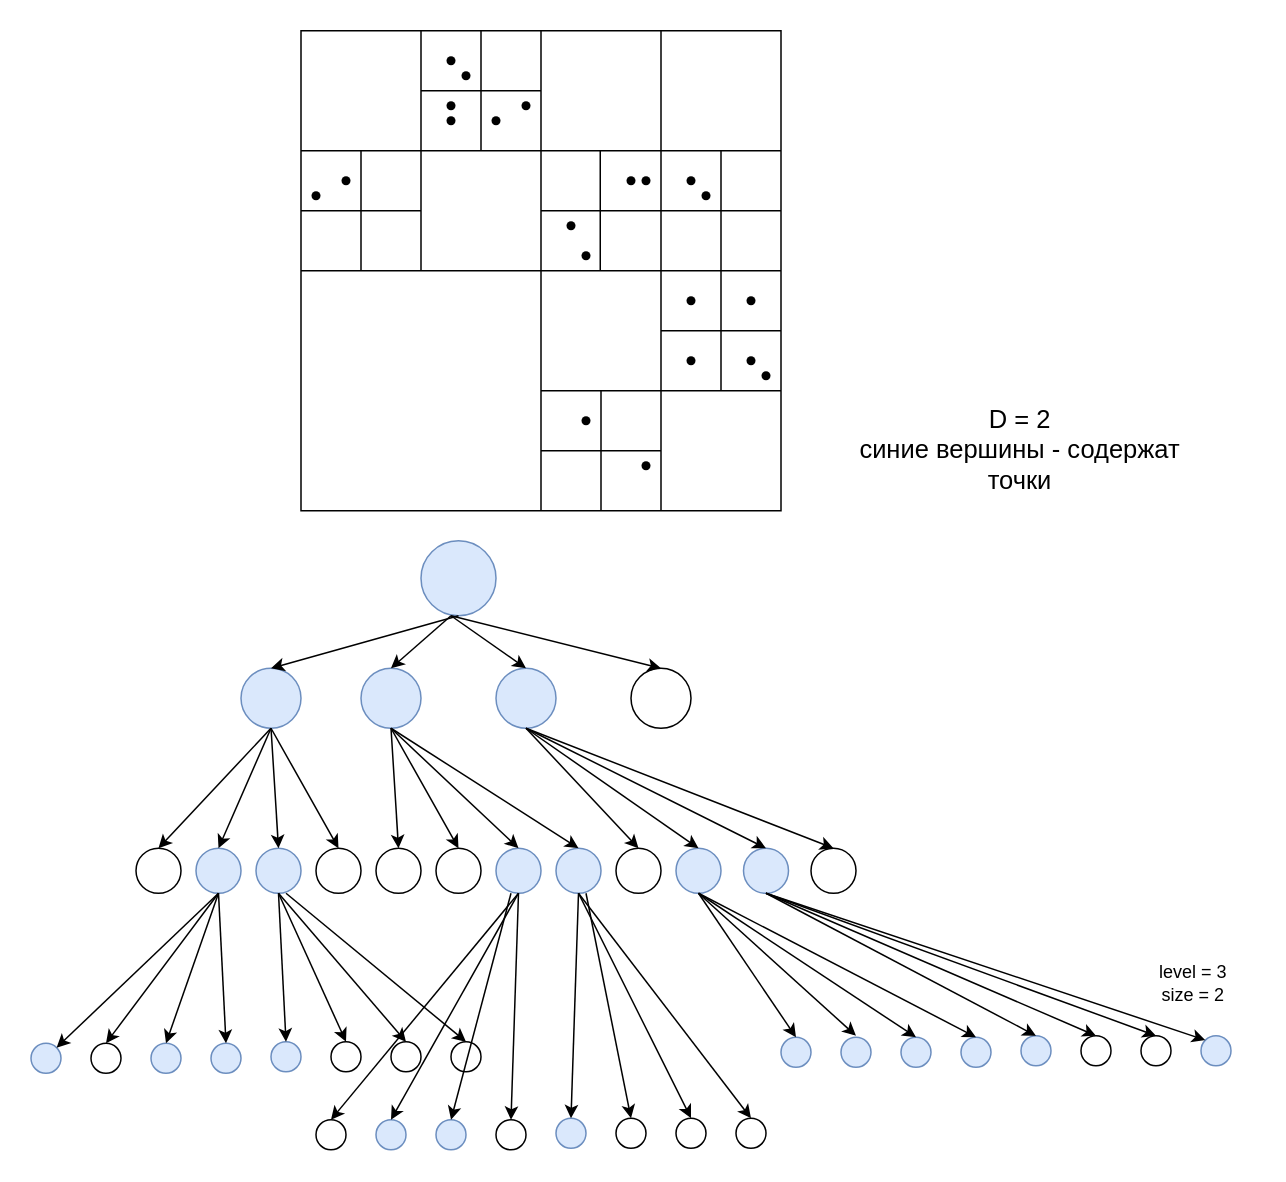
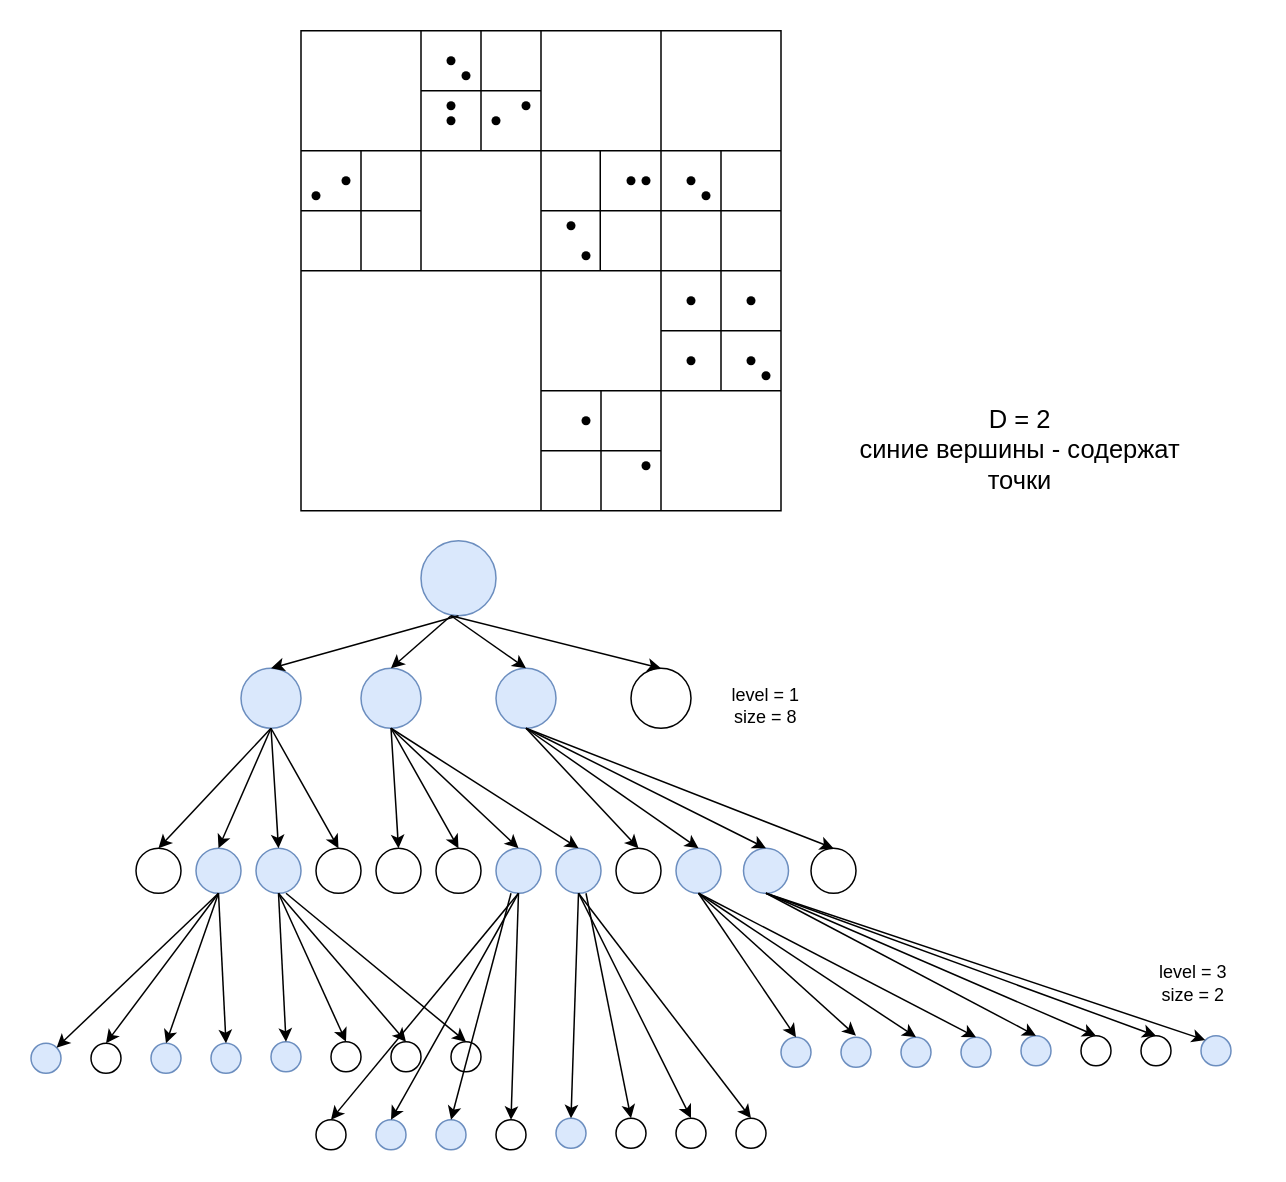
none -> (766, 706)
